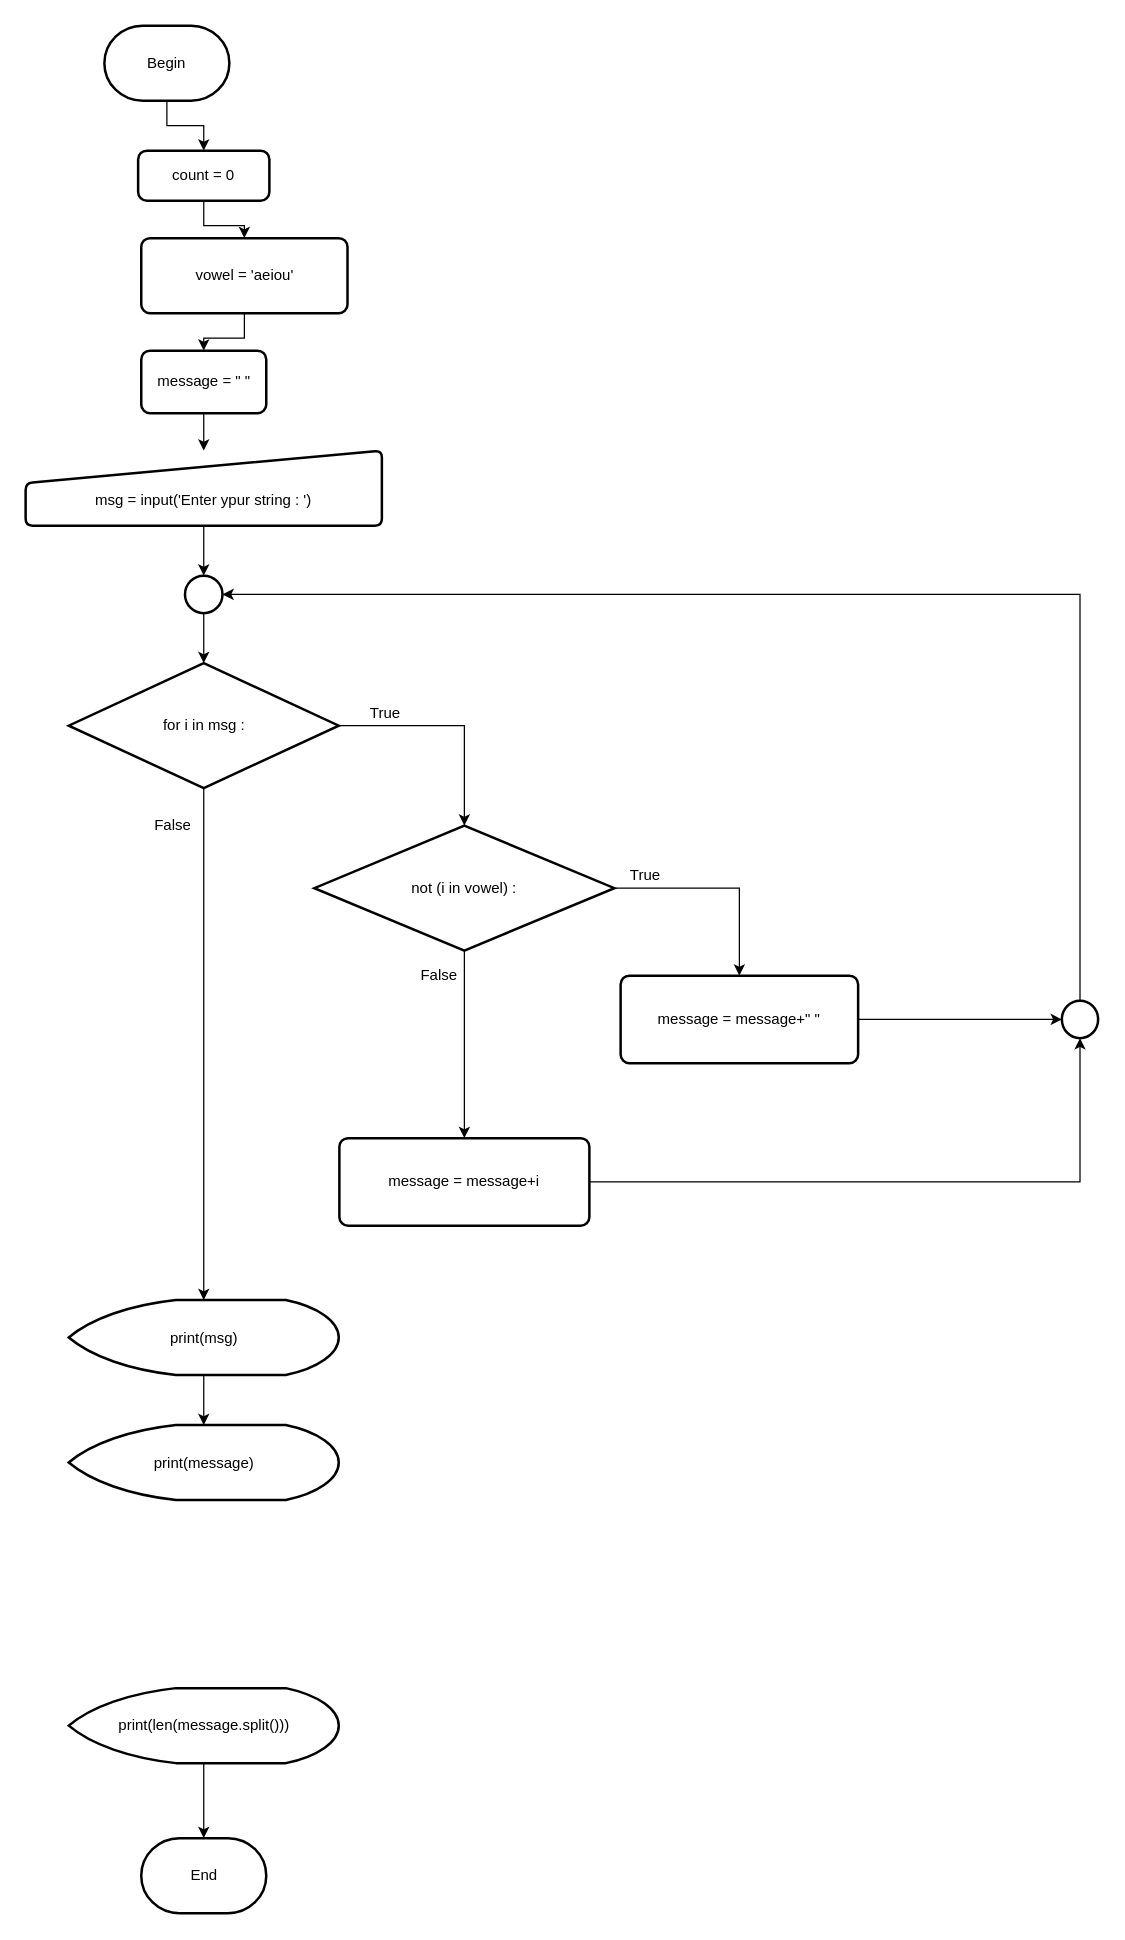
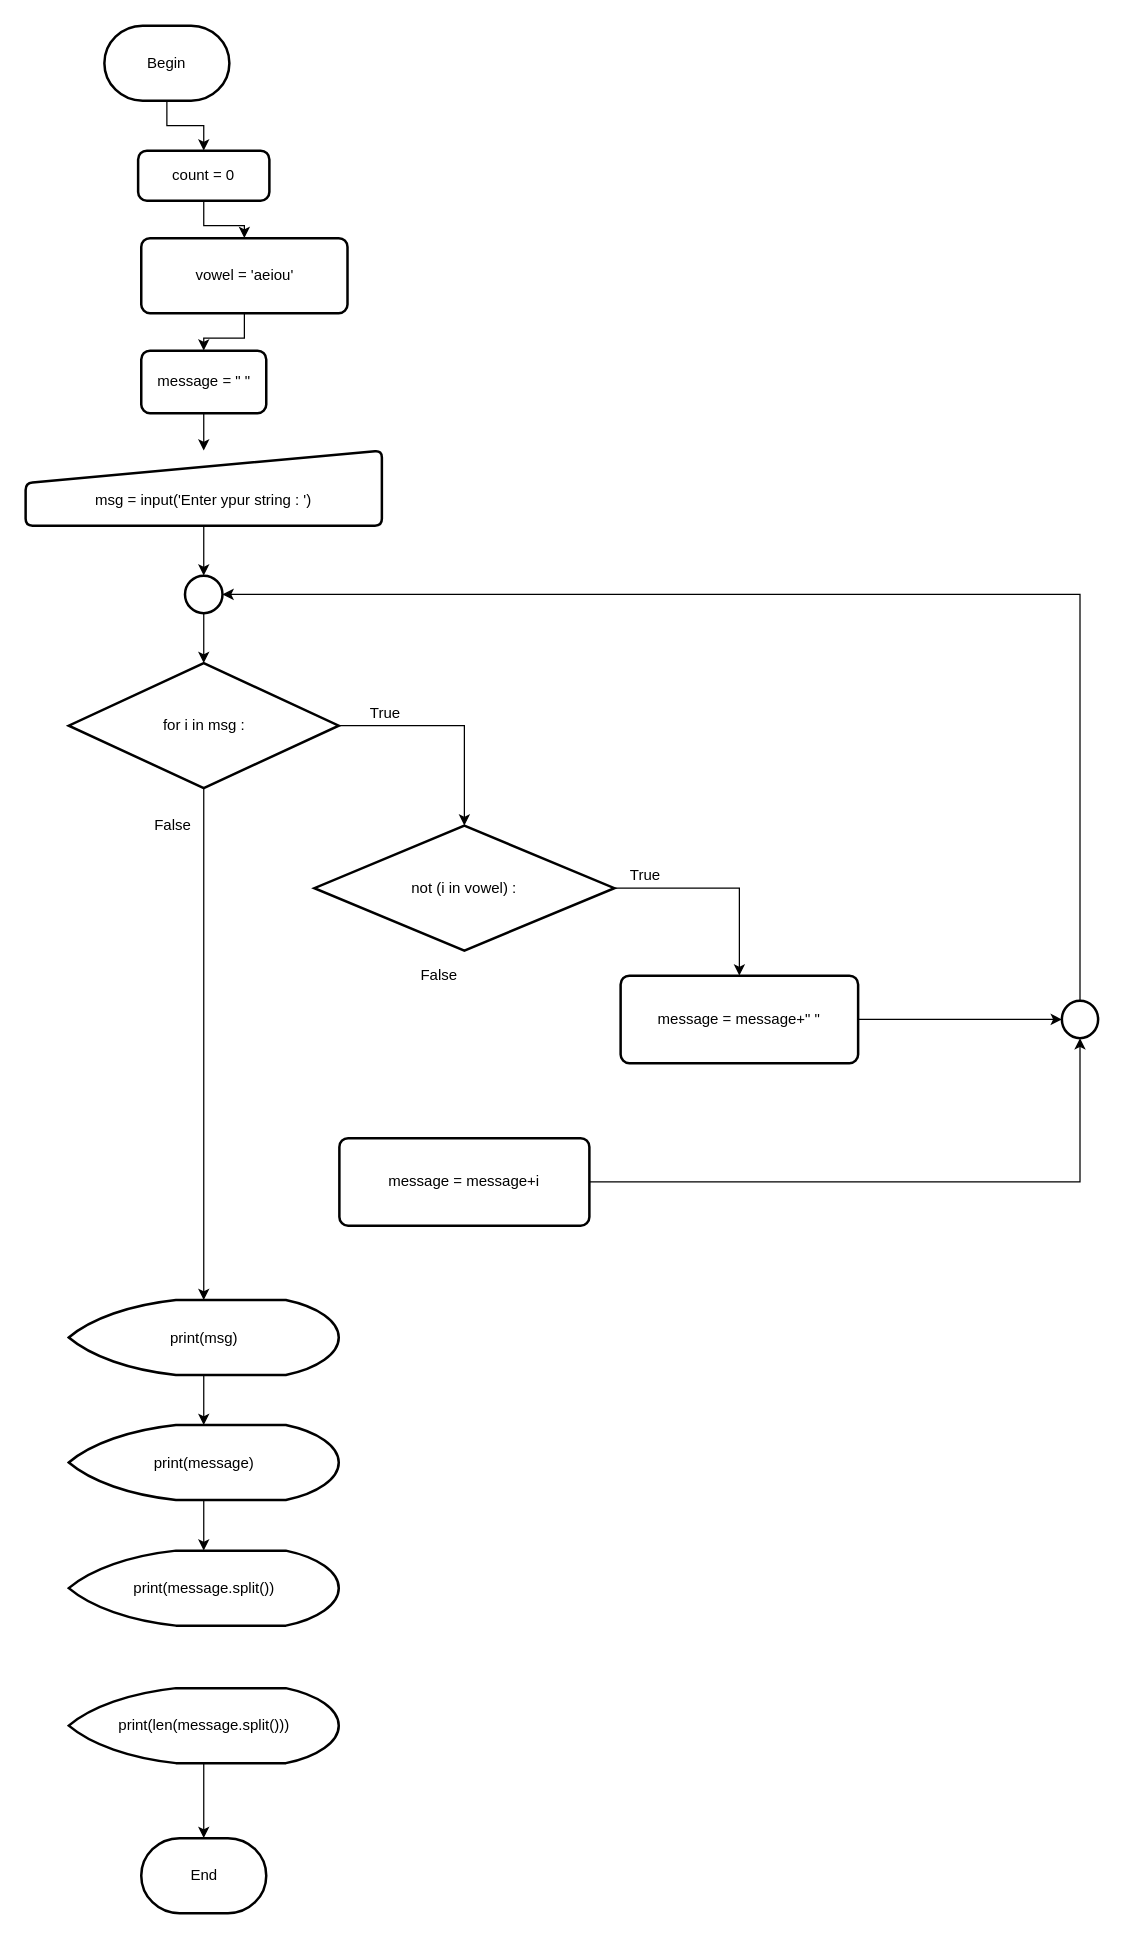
(464, 1040) -> none
none -> (204, 1521)
none -> (204, 1588)
